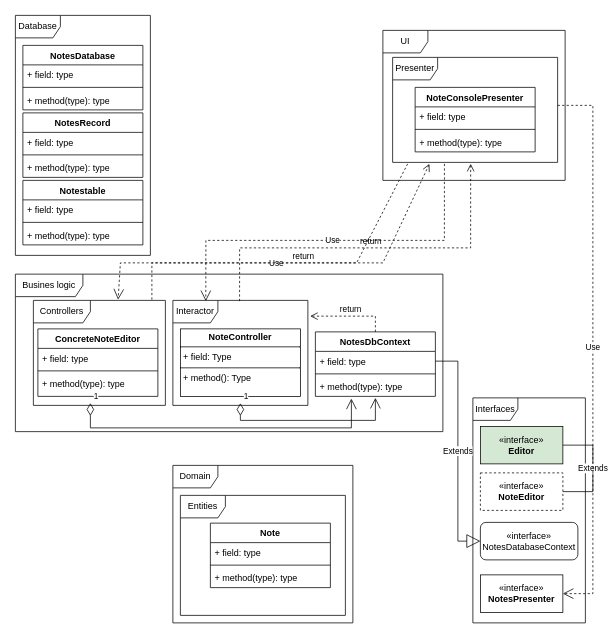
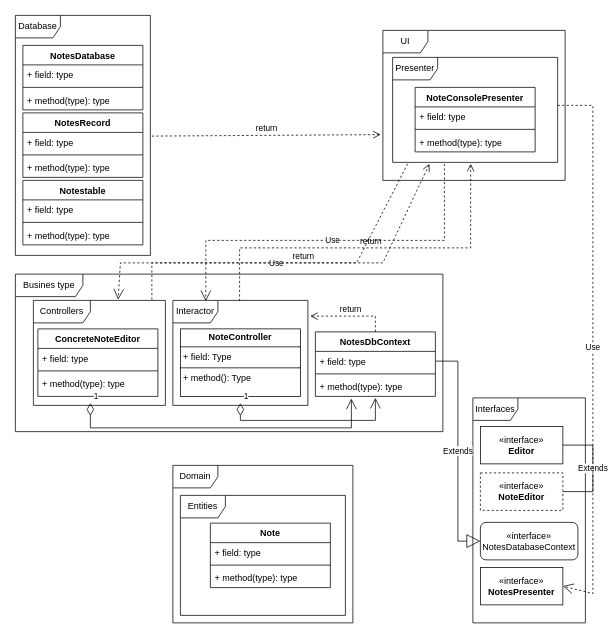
none -> (242, 136)
(49, 285) -> (49, 285)
(522, 445) -> (522, 445)
(522, 594) -> (522, 586)
